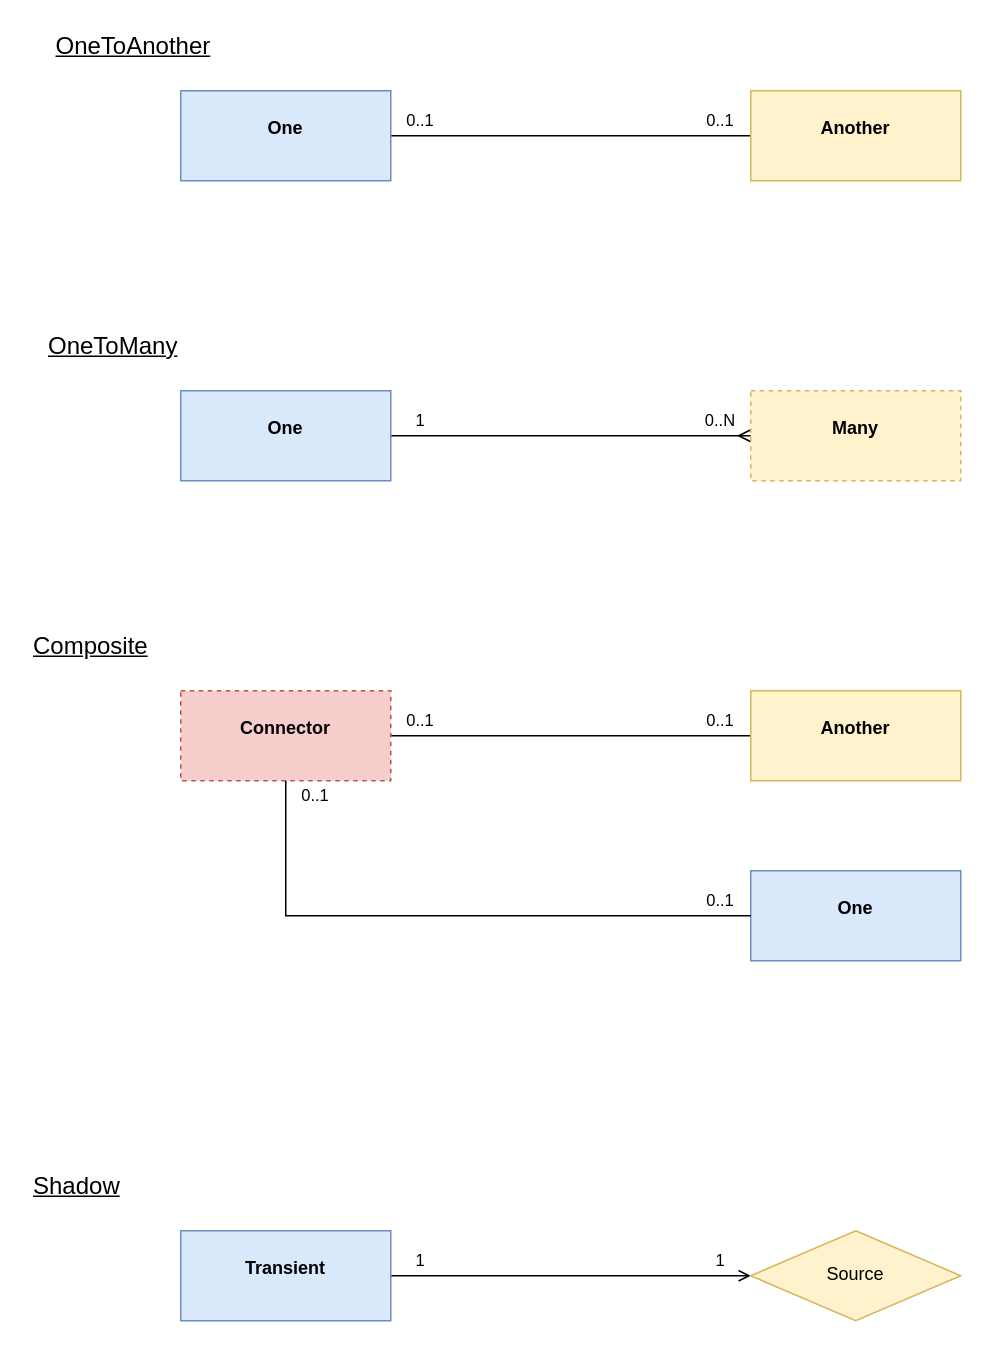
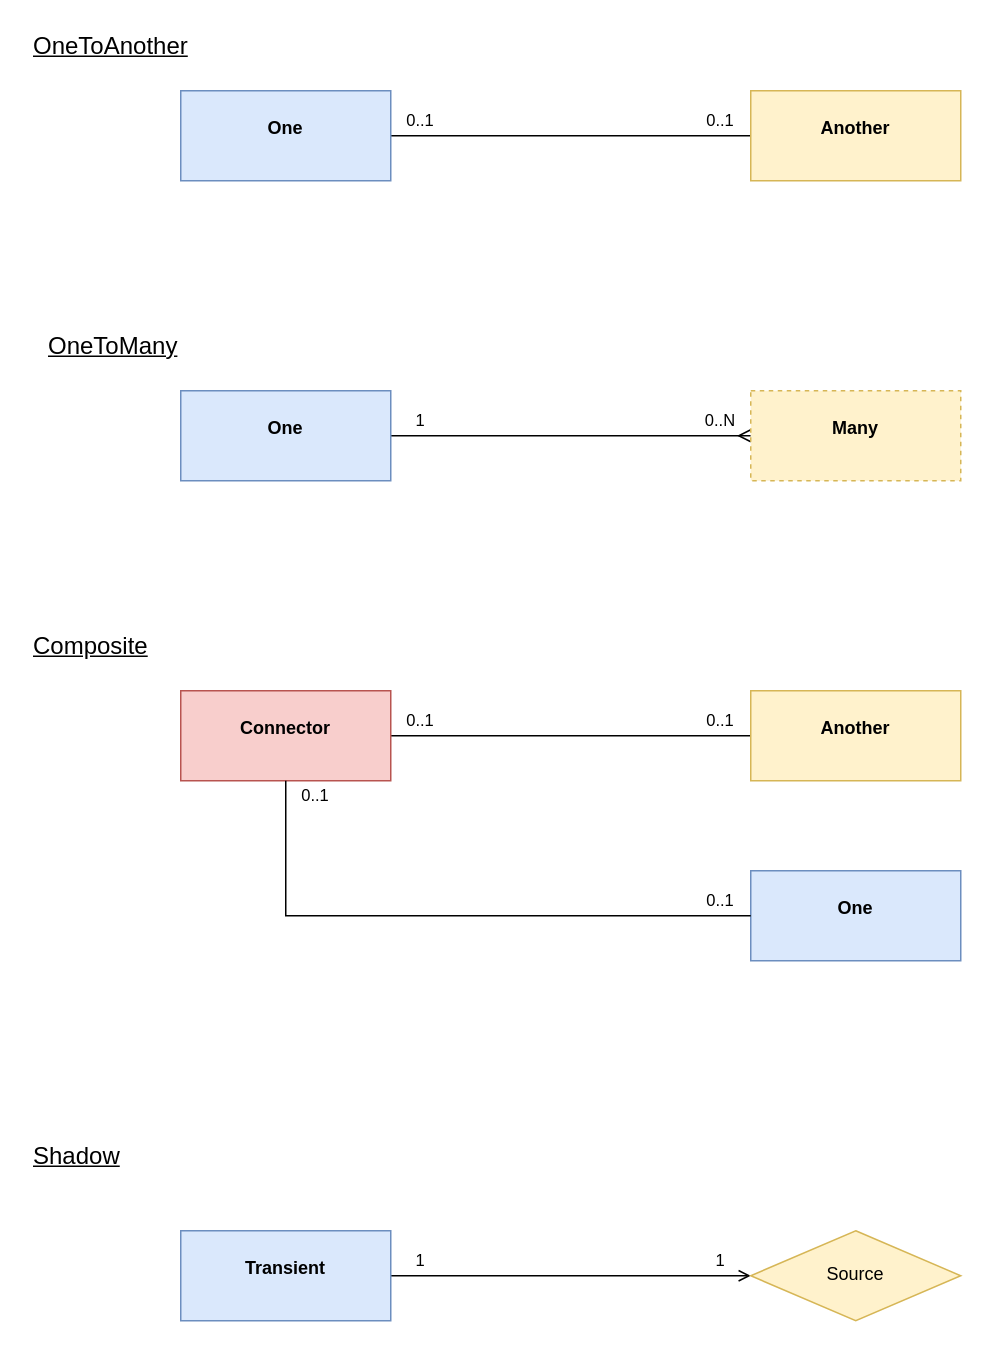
(128, 46) -> (106, 46)
(286, 736) -> (286, 736)
(106, 1186) -> (106, 1156)
